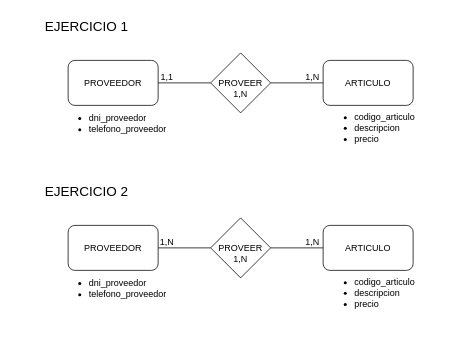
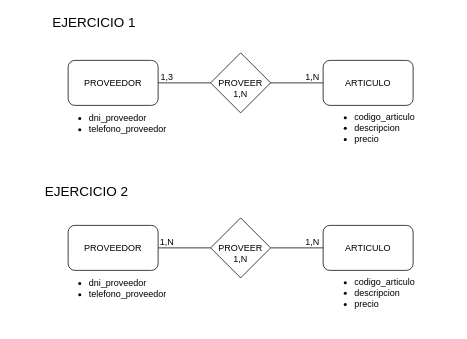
(87, 27) -> (94, 23)
(167, 77) -> (167, 77)
